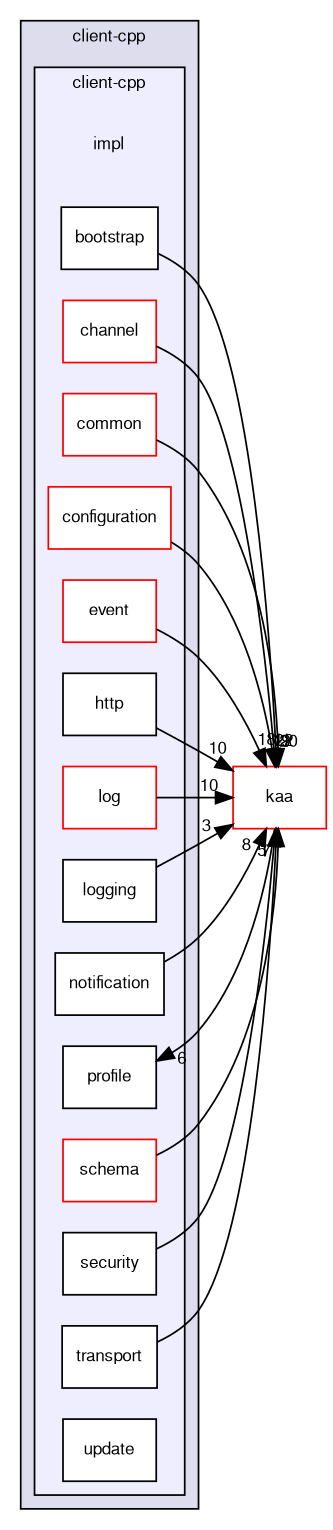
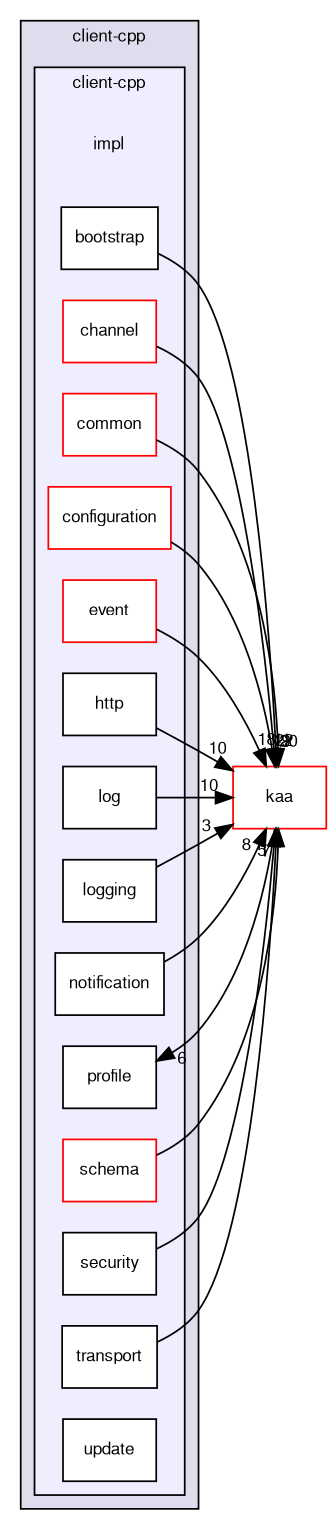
(110, 798) -> (110, 798)
